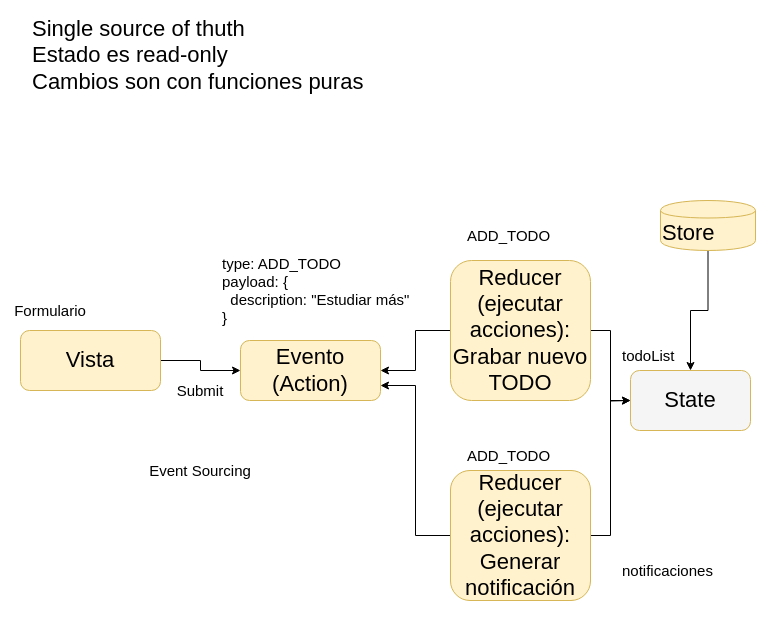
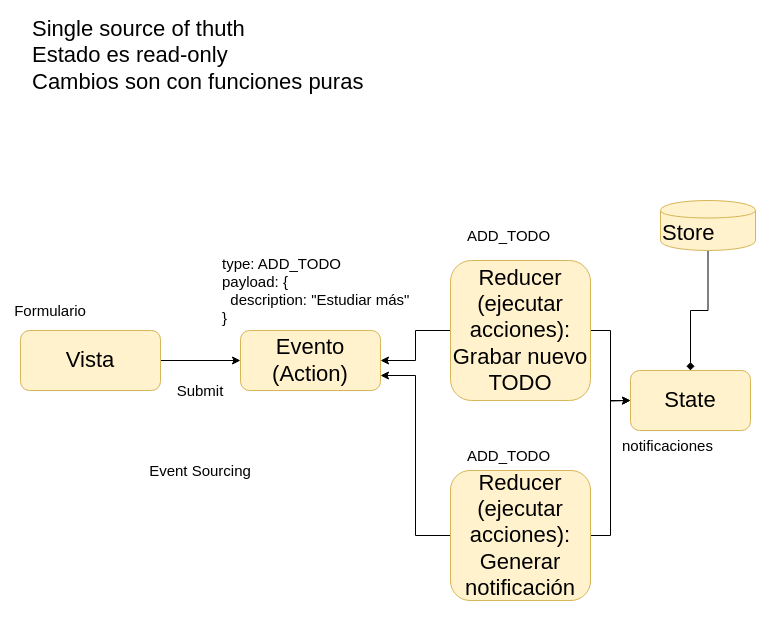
(676, 356) -> none
(691, 362) -> (691, 362)
(311, 371) -> (311, 361)
(691, 401) -> (691, 401)
(676, 571) -> (676, 446)
